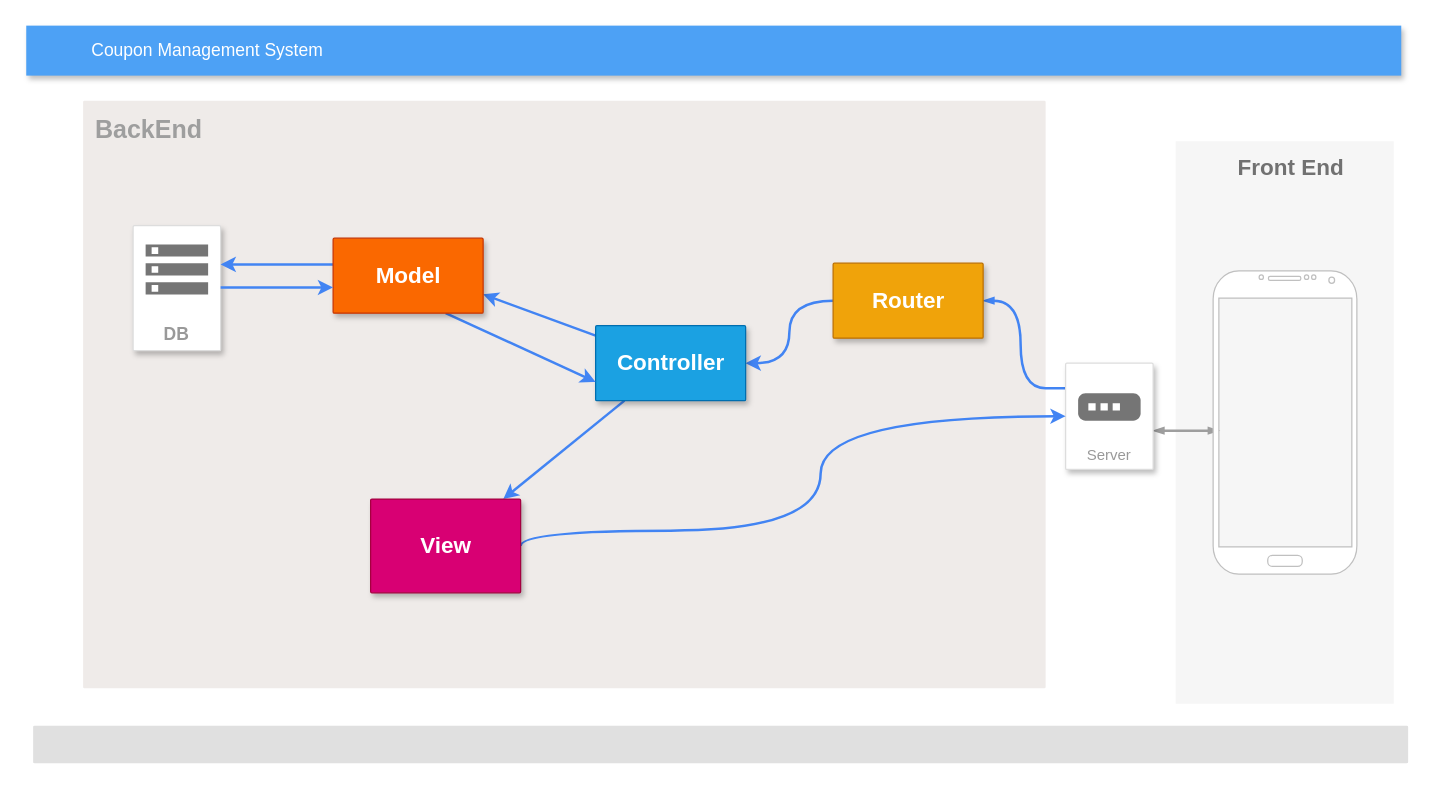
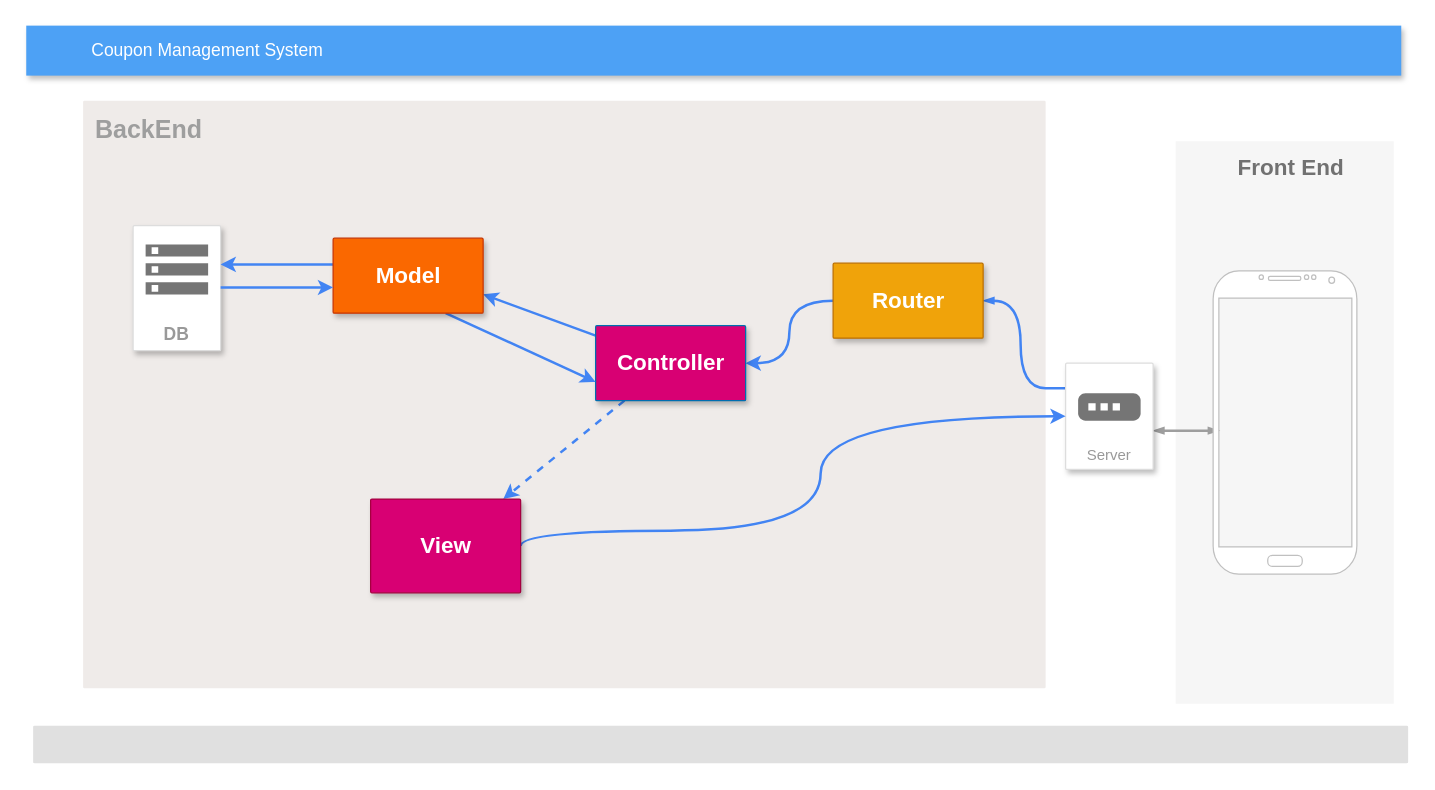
(671, 363) -> (671, 363)
(568, 446) -> (568, 446)
